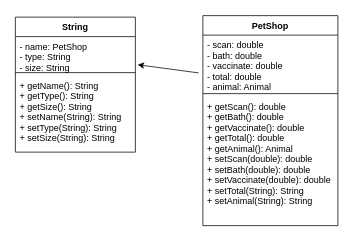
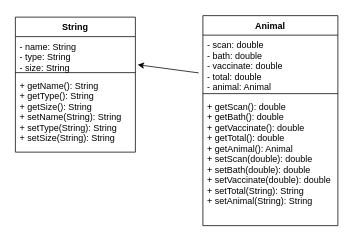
(270, 26) -> (270, 26)
(54, 47) -> (50, 47)
